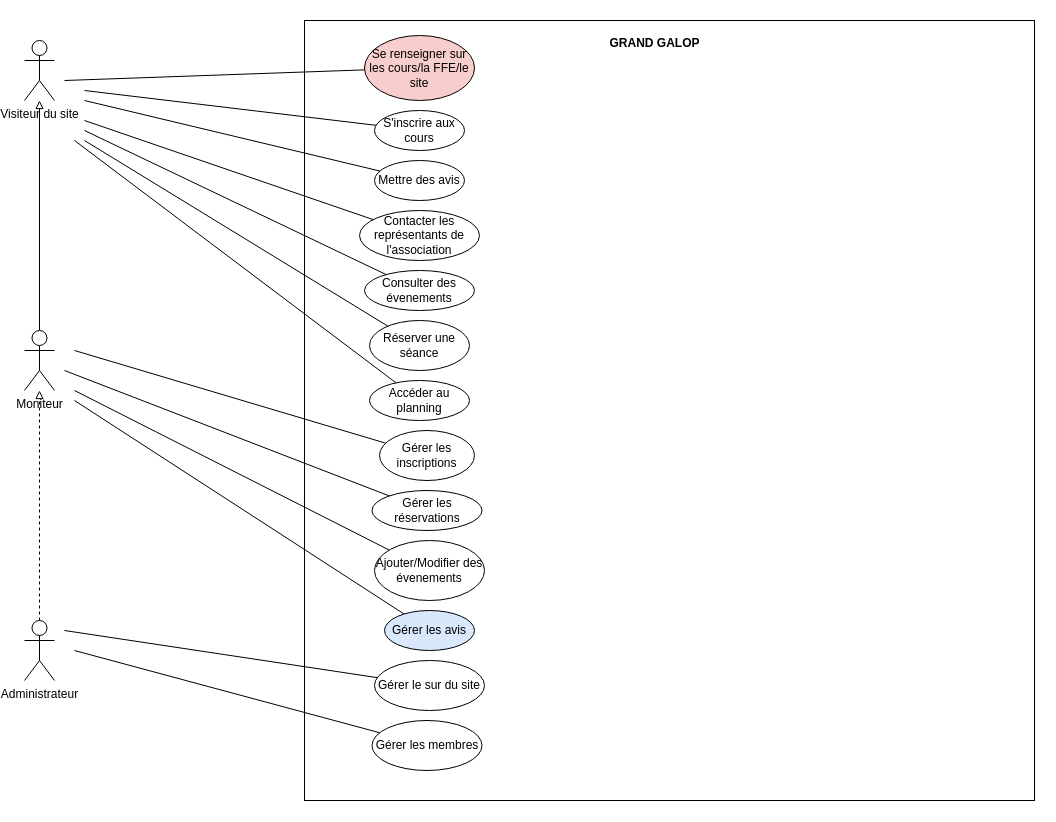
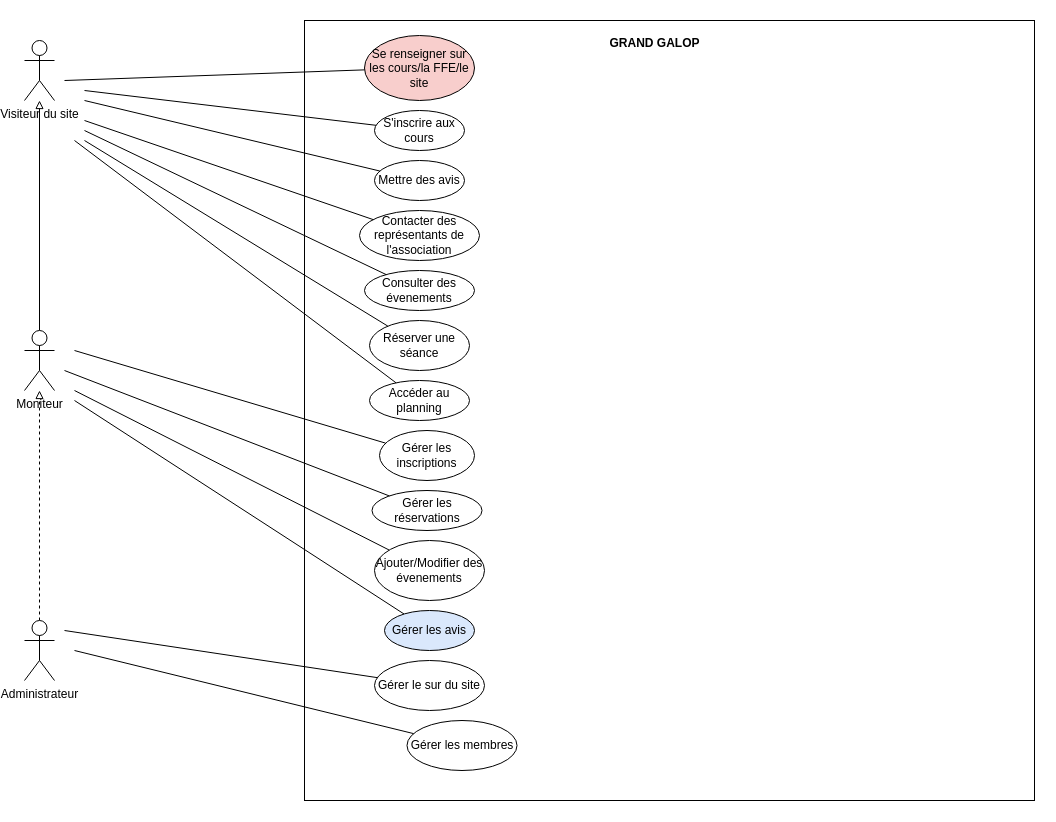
(420, 236) -> (420, 236)
(427, 746) -> (462, 746)
